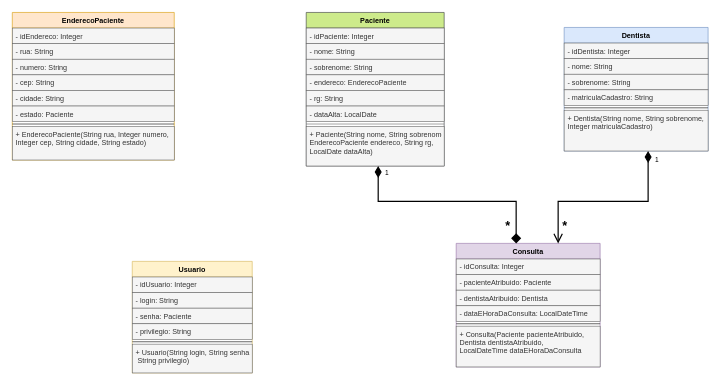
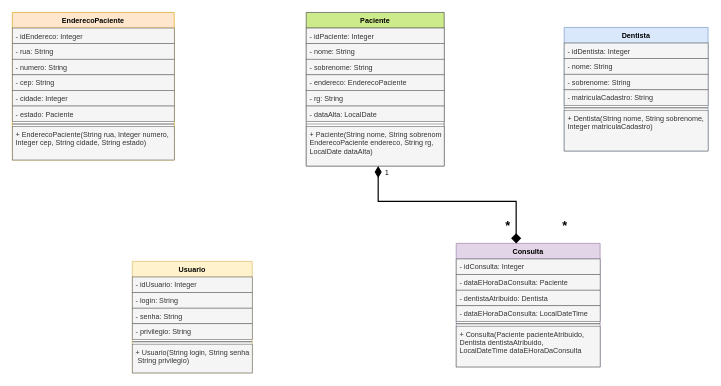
(43, 98) -> (46, 98)
(603, 201) -> none
(512, 283) -> (517, 283)
(166, 316) -> (162, 316)
